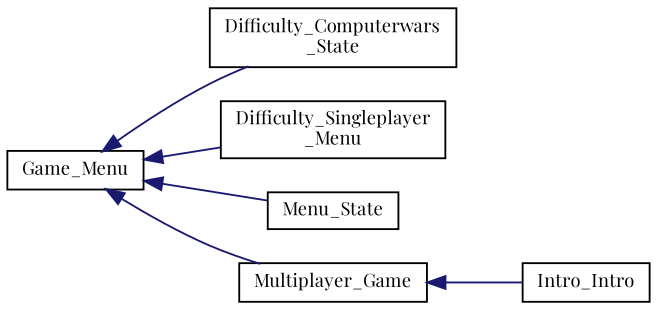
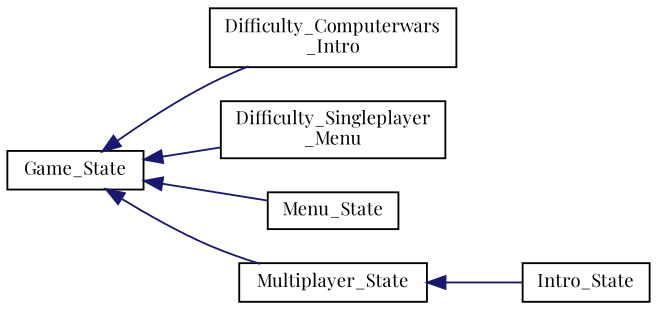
(333, 38) -> (333, 38)
(75, 170) -> (75, 170)
(333, 282) -> (333, 282)
(586, 282) -> (586, 282)
